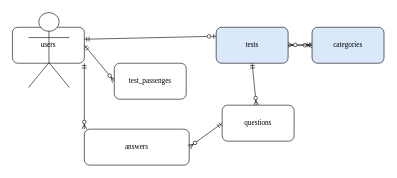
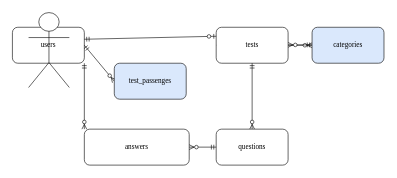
(252, 45) -> (252, 45)
(150, 81) -> (150, 81)
(258, 123) -> (252, 147)
